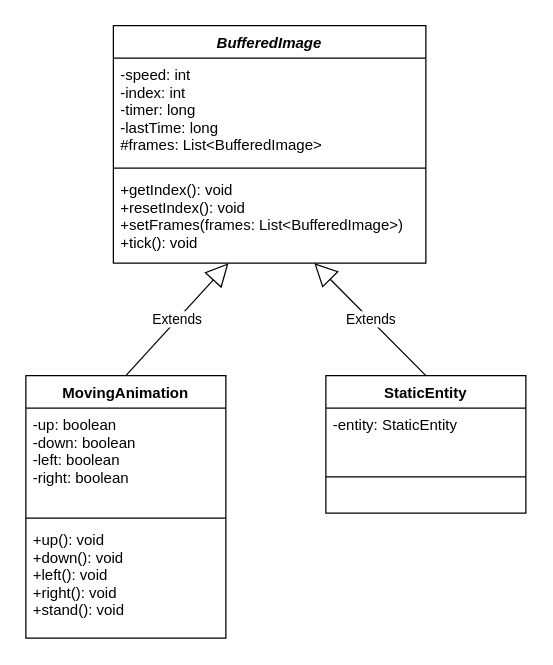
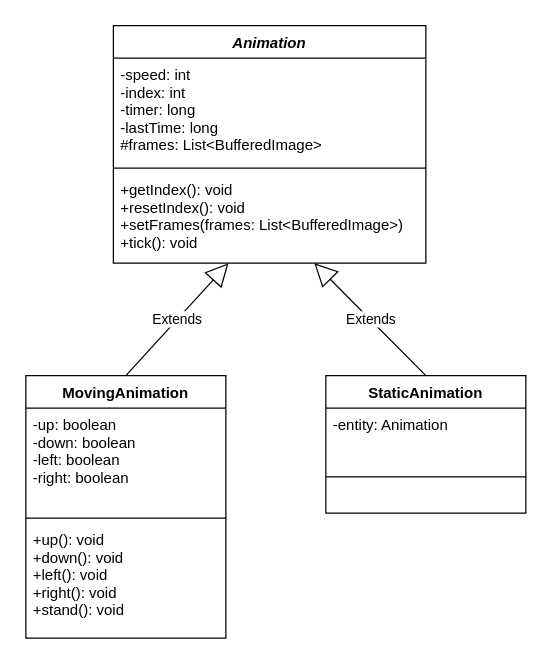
(269, 43) -> (269, 43)
(425, 393) -> (425, 393)
(411, 425) -> (398, 425)
